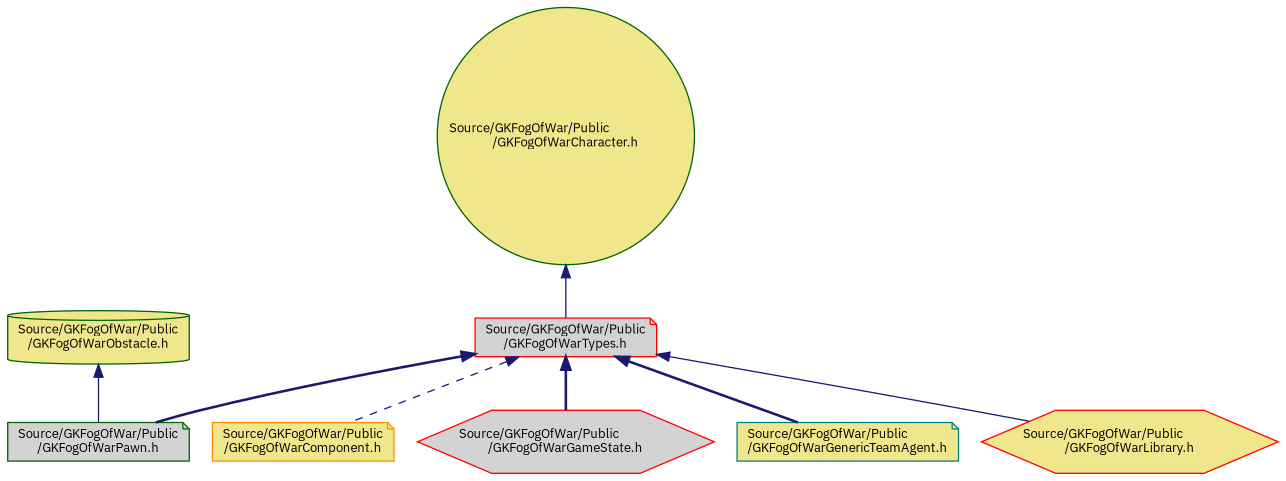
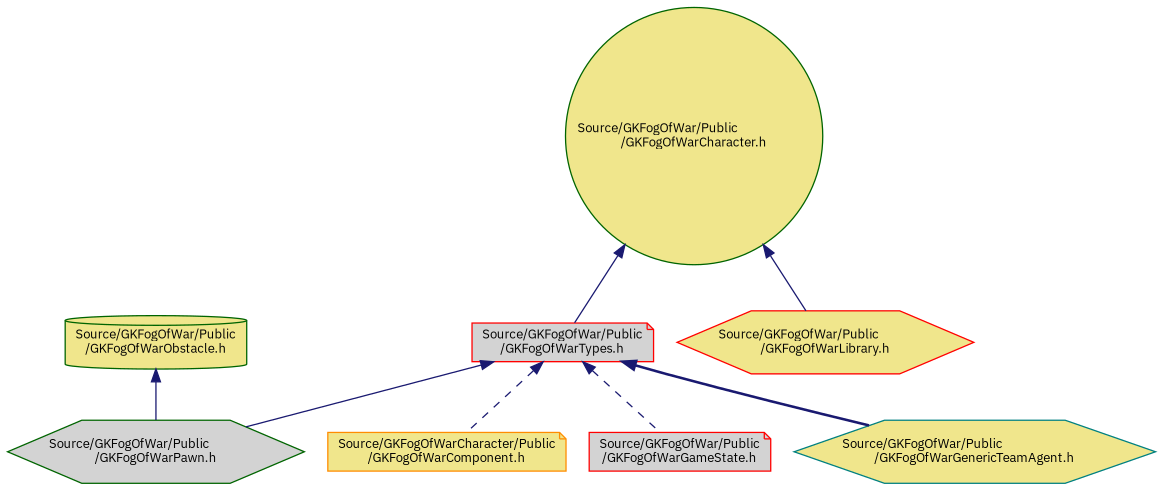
(308, 386) -> (364, 396)
(849, 388) -> (788, 283)
(566, 390) -> (626, 401)
(98, 442) -> (156, 452)
(303, 442) -> (447, 452)
(566, 442) -> (680, 452)
(848, 442) -> (975, 452)
